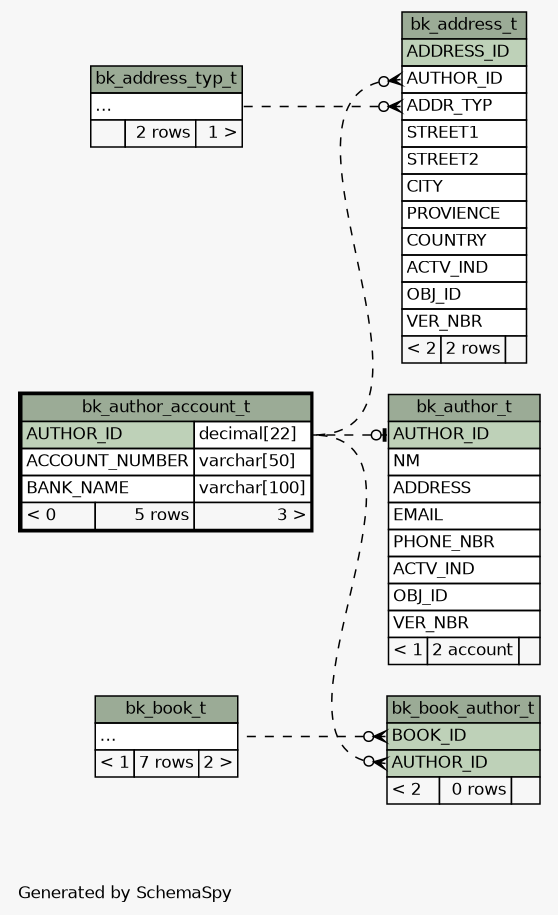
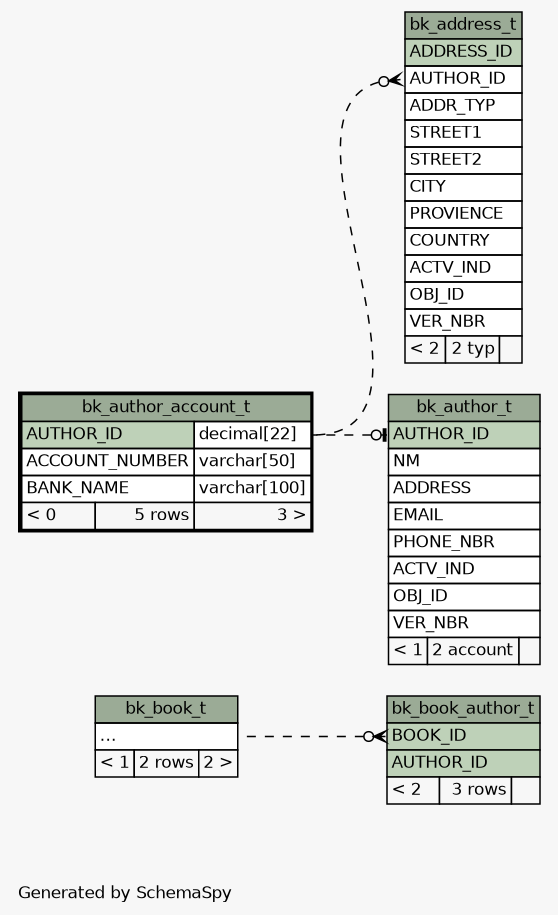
(166, 106) -> none
(473, 349) -> (473, 349)
(352, 589) -> none
(166, 763) -> (166, 763)
(479, 790) -> (479, 790)
